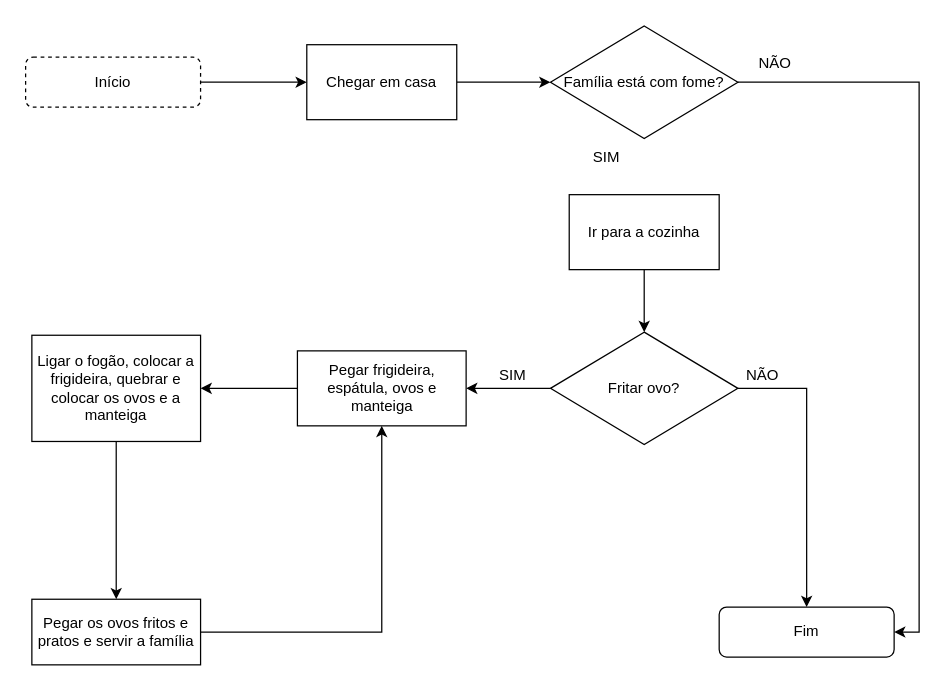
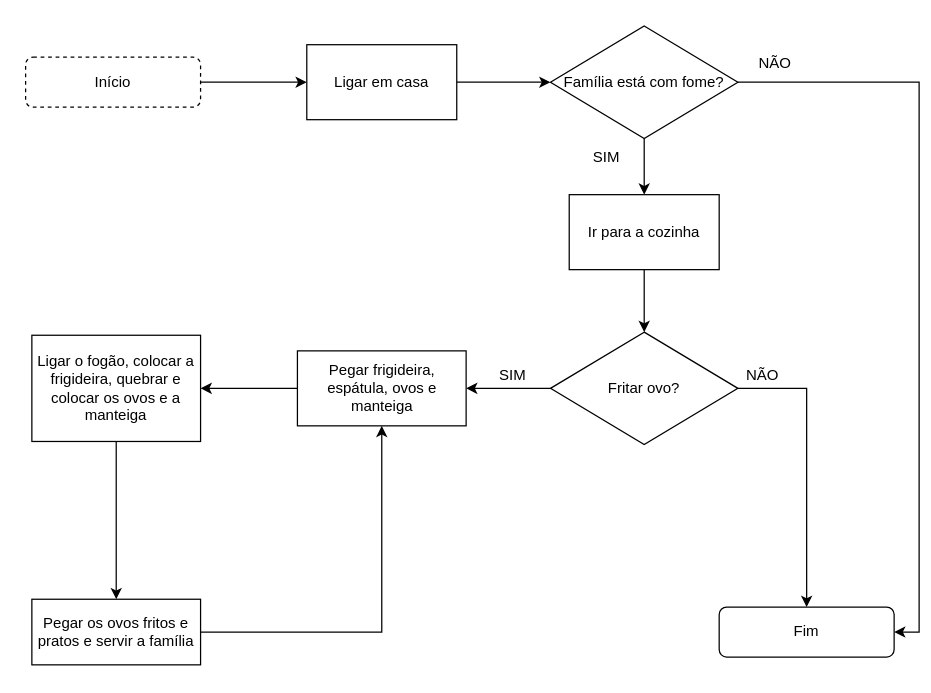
(382, 82) -> (382, 82)
none -> (644, 162)
